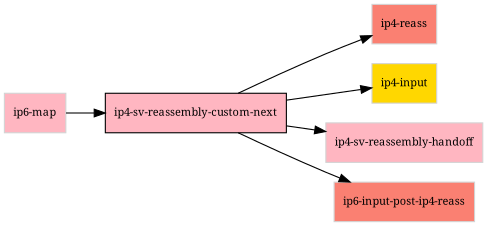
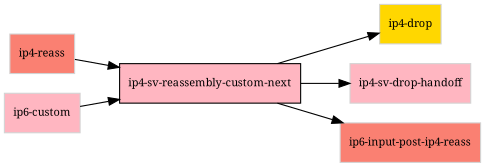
(299, 65) -> (92, 62)
(404, 83) -> (410, 24)
(35, 113) -> (42, 113)
(404, 143) -> (410, 83)
